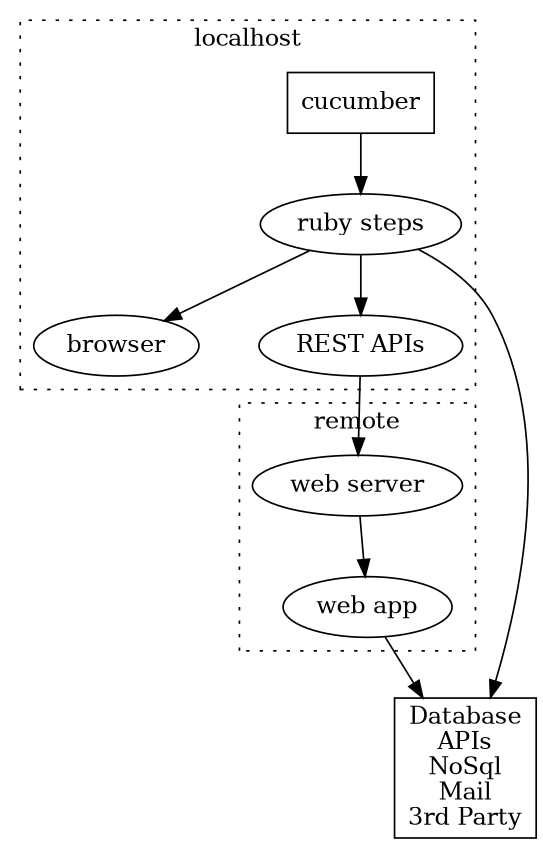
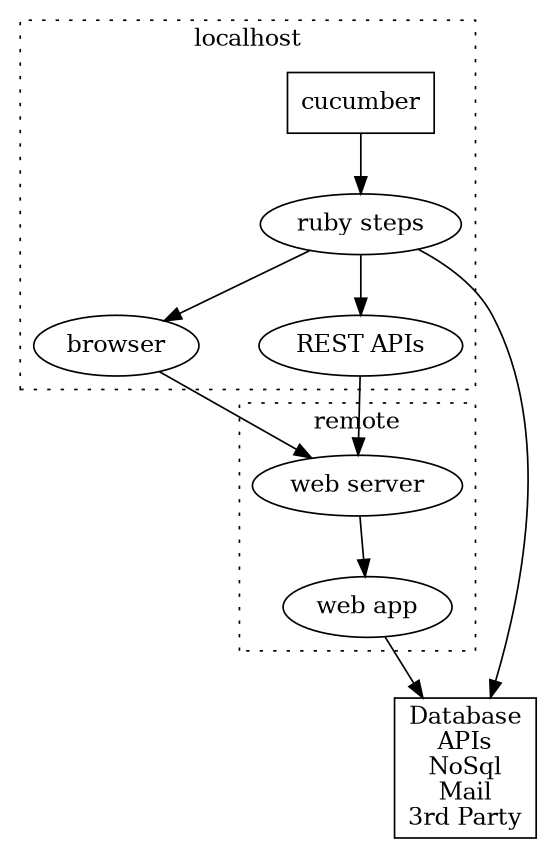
none -> (228, 411)
